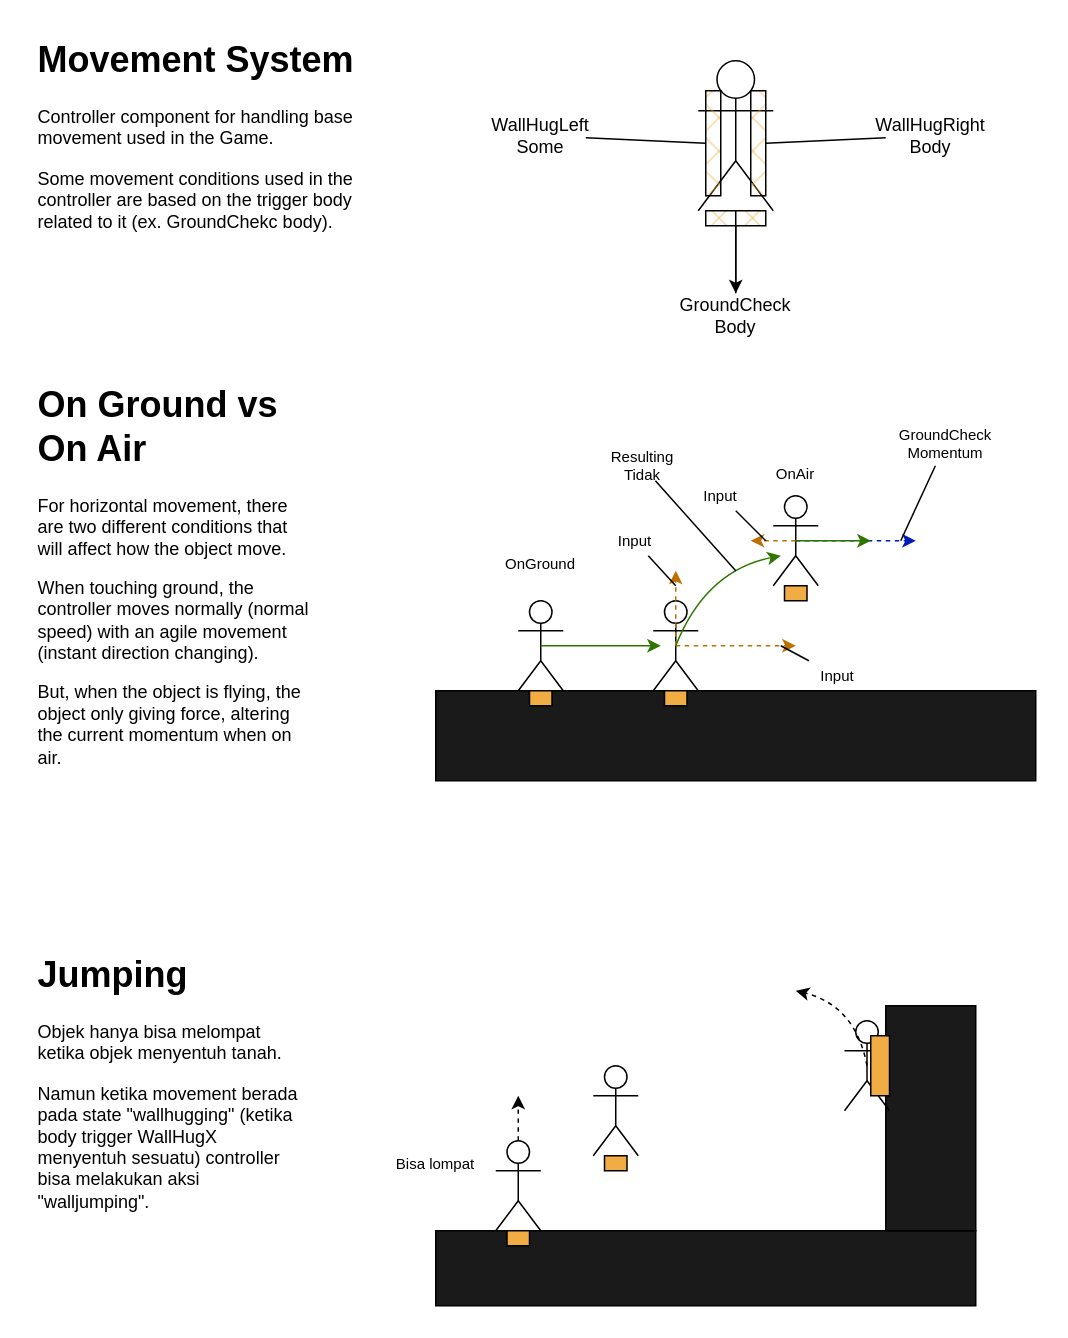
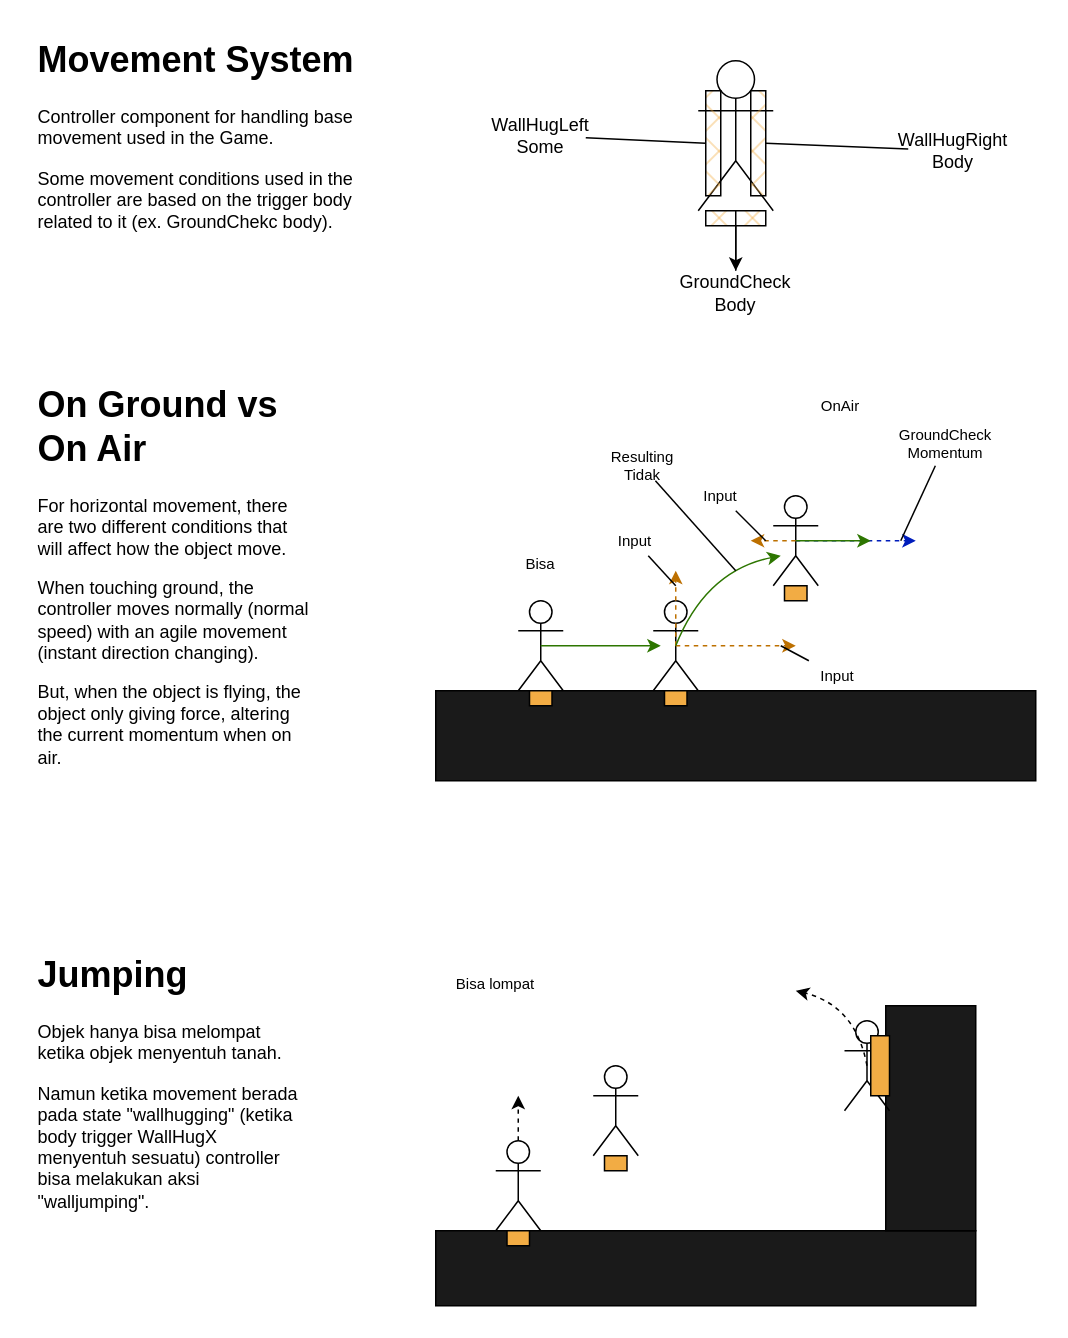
(931, 136) -> (953, 151)
(736, 316) -> (736, 293)
(796, 473) -> (841, 406)
(541, 563) -> (541, 563)
(436, 1163) -> (496, 983)
